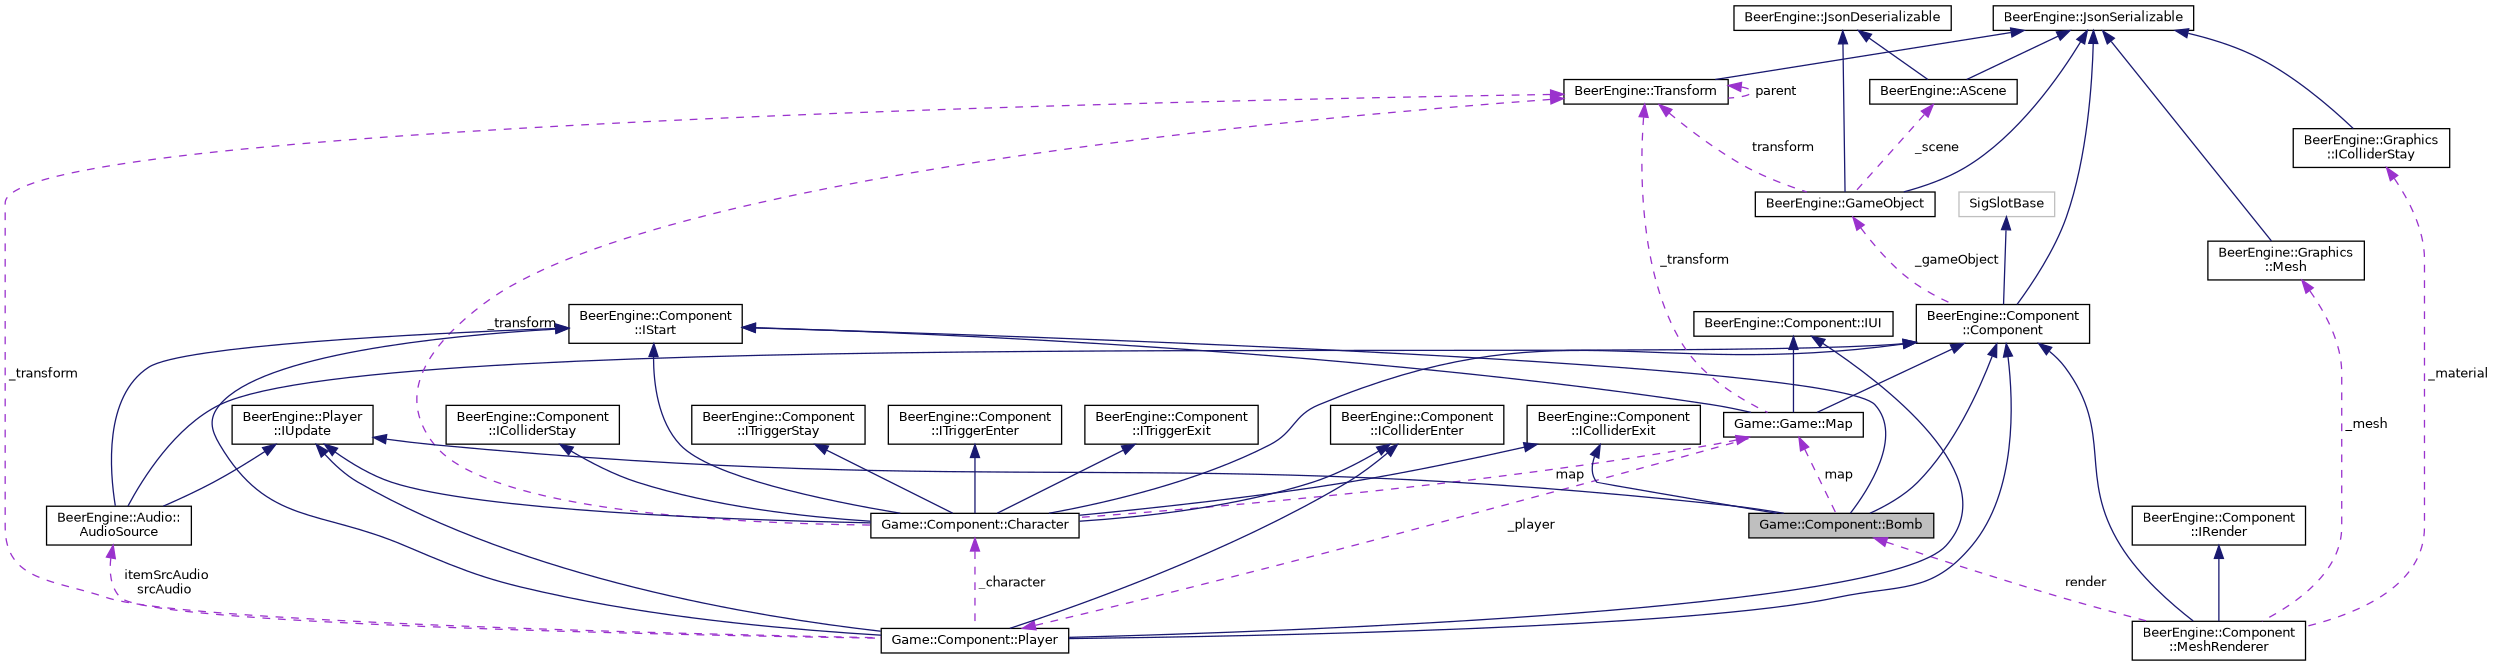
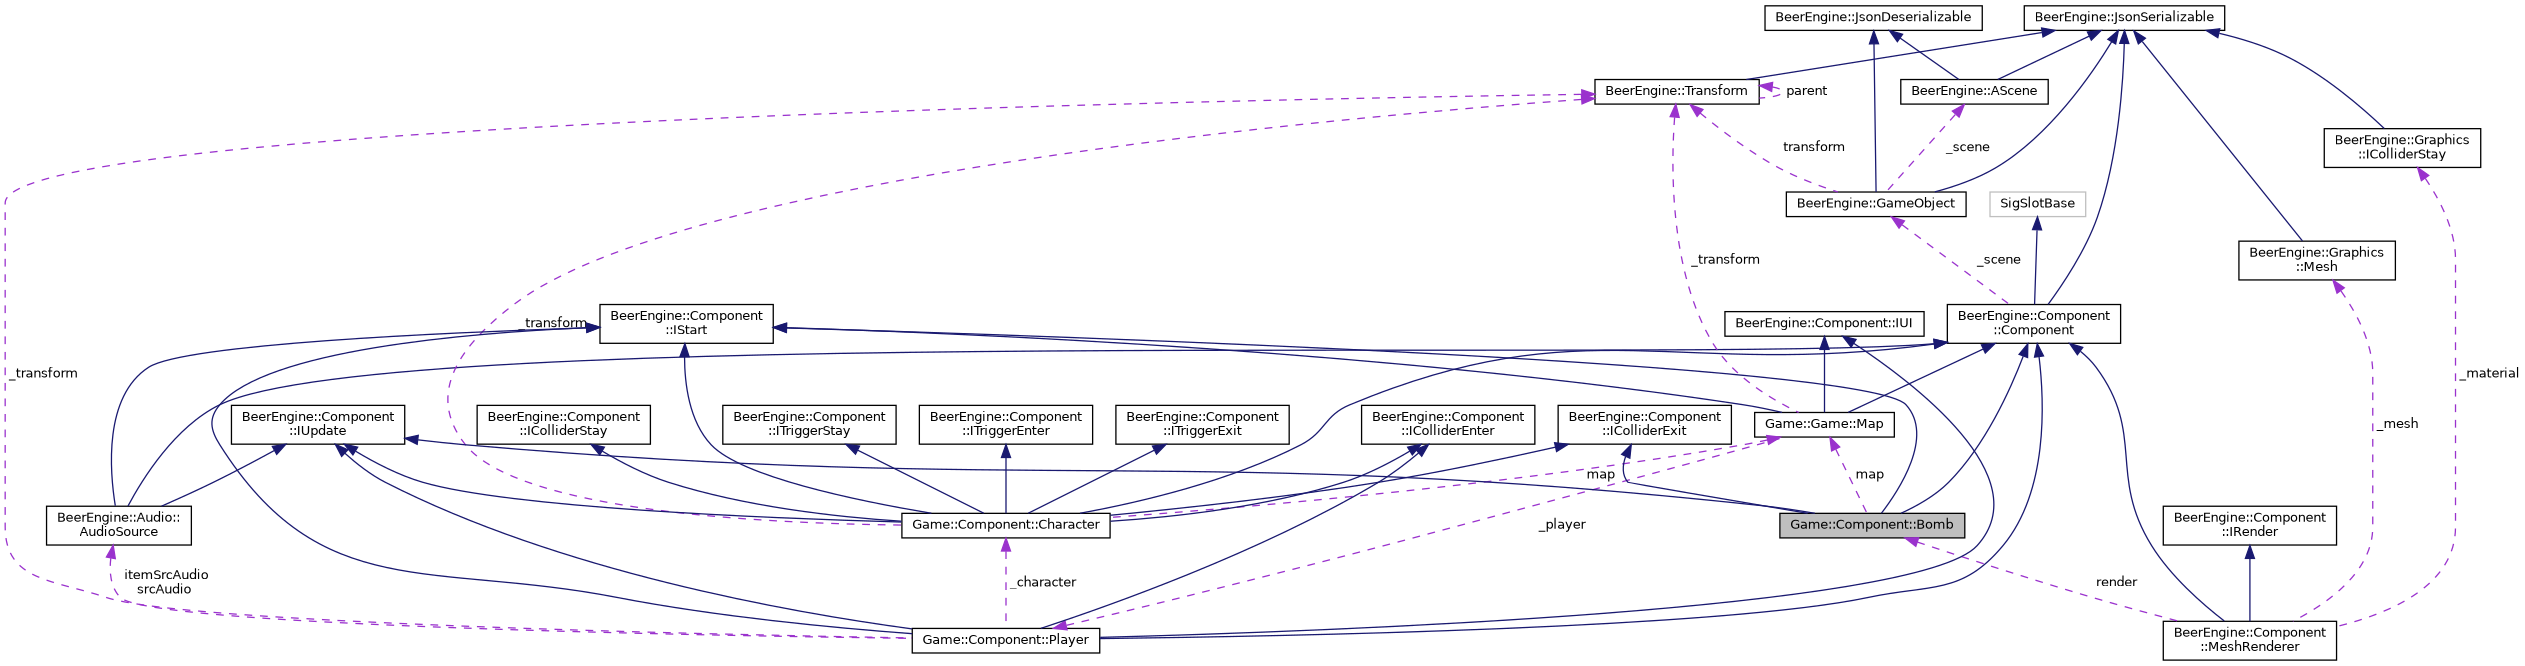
(1955, 261) -> (1997, 261)
(303, 425) -> (318, 425)
